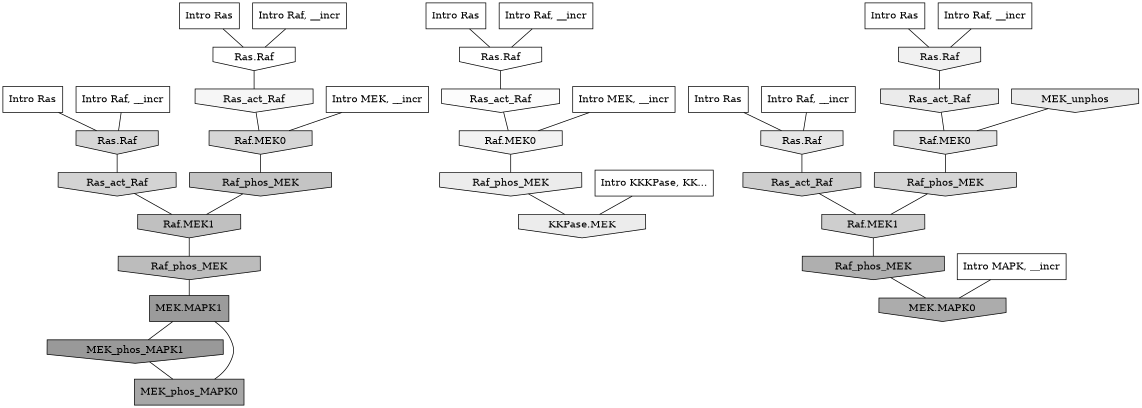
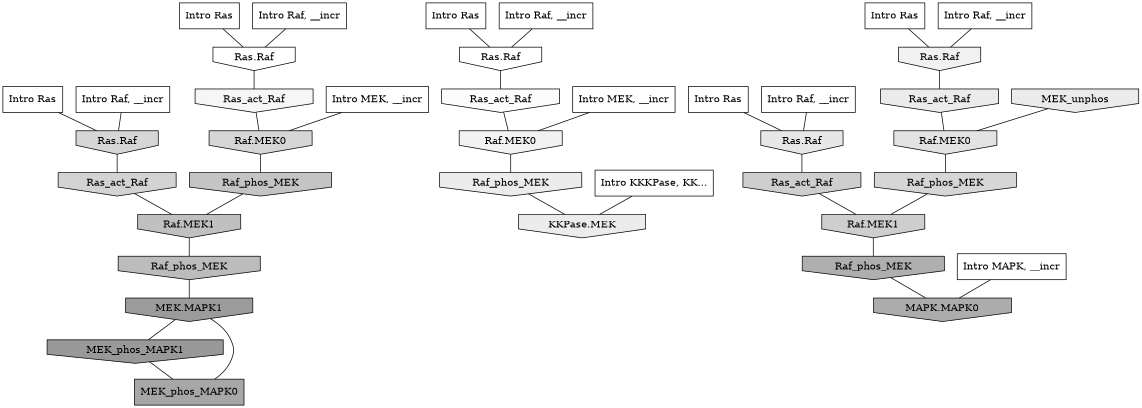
(189, 309) -> (189, 309)
(942, 309) -> (942, 309)
